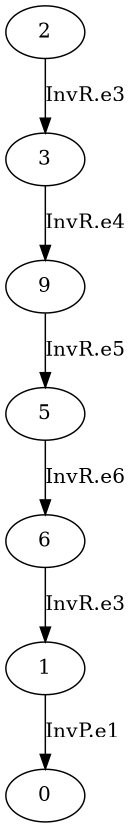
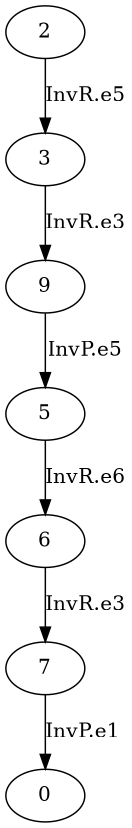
(86, 96) -> (86, 96)
(86, 223) -> (86, 223)
(86, 350) -> (86, 350)
(45, 668) -> (45, 668)
